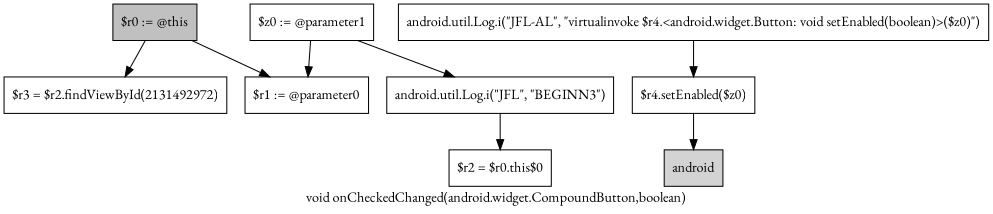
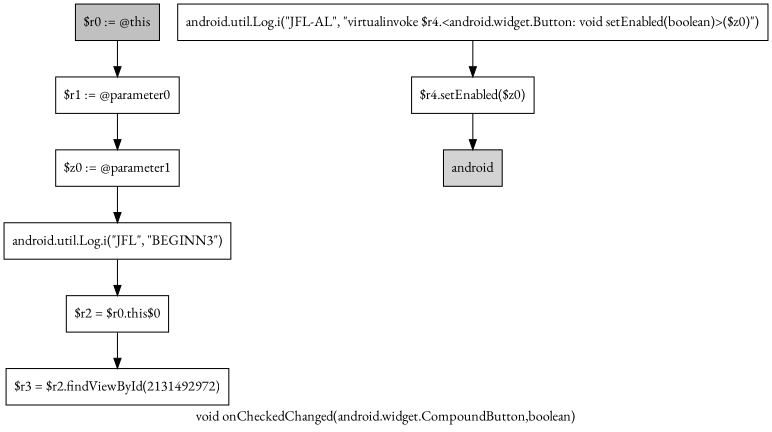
(138, 54) -> (117, 345)
(310, 54) -> (117, 127)
